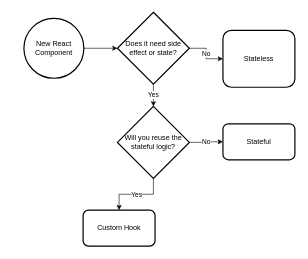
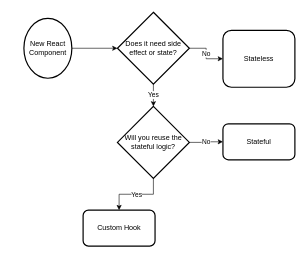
(54, 48) -> (48, 48)
